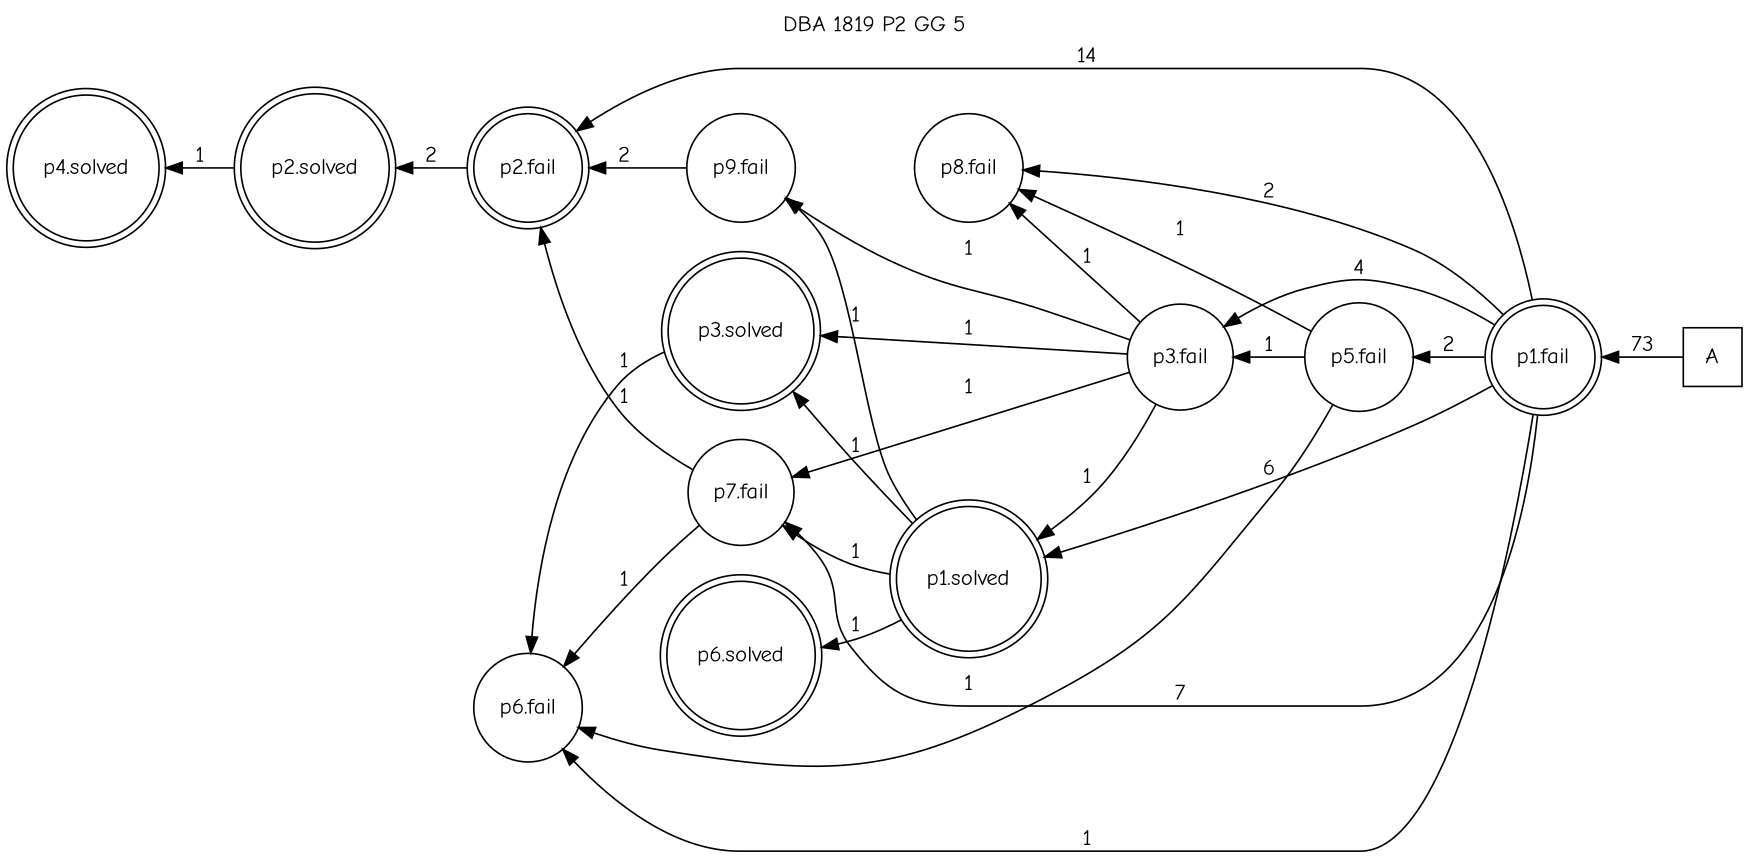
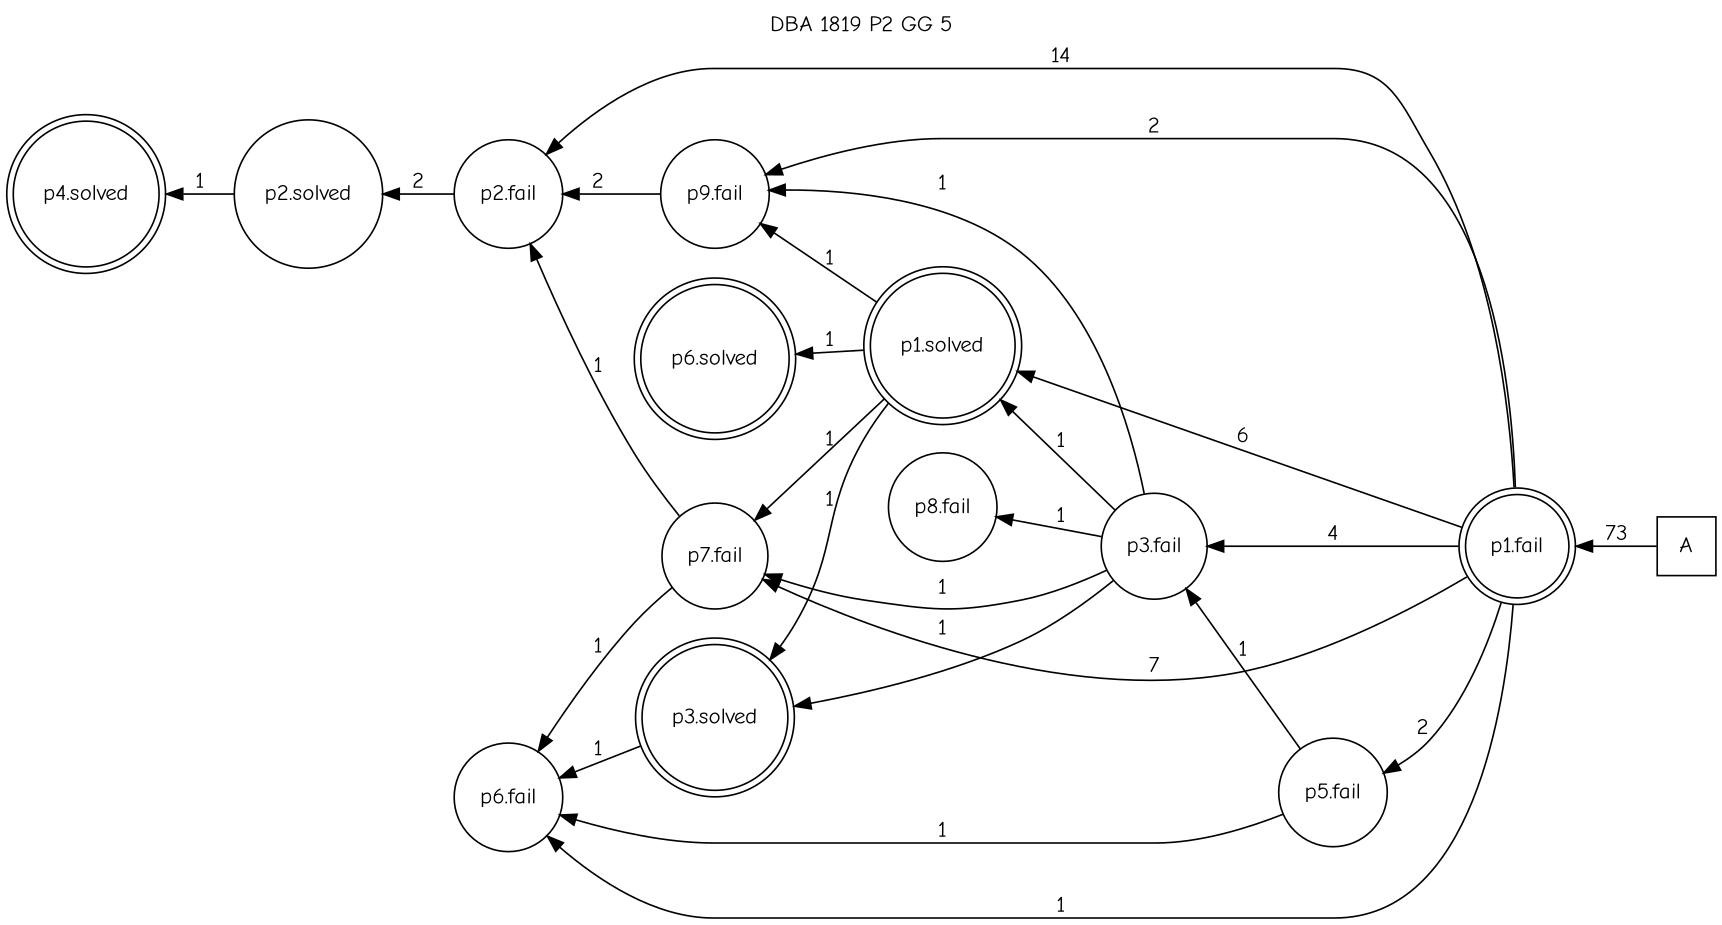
(315, 168) -> (308, 194)
(528, 168) -> (508, 194)
(1284, 208) -> (1271, 139)
(1174, 261) -> none
